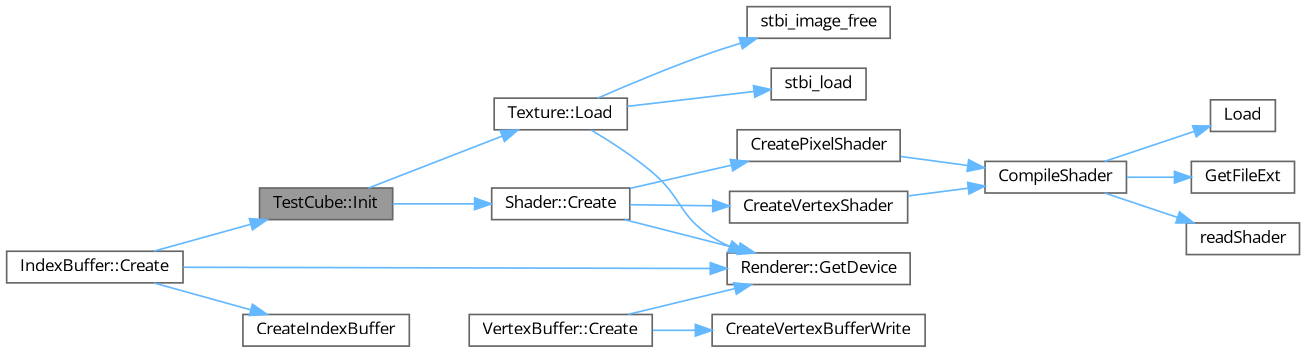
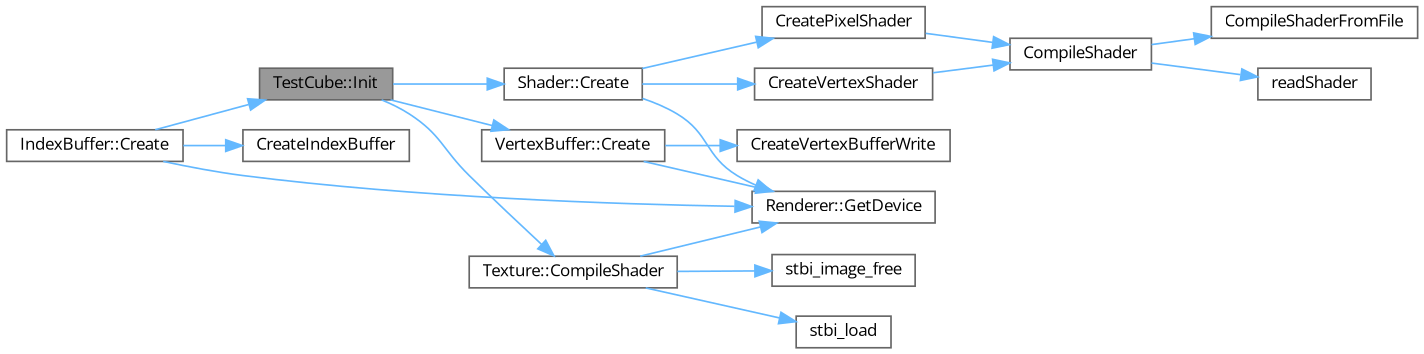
none -> (441, 113)
(561, 114) -> (573, 272)
(1243, 116) -> (1314, 22)
(1243, 177) -> none
